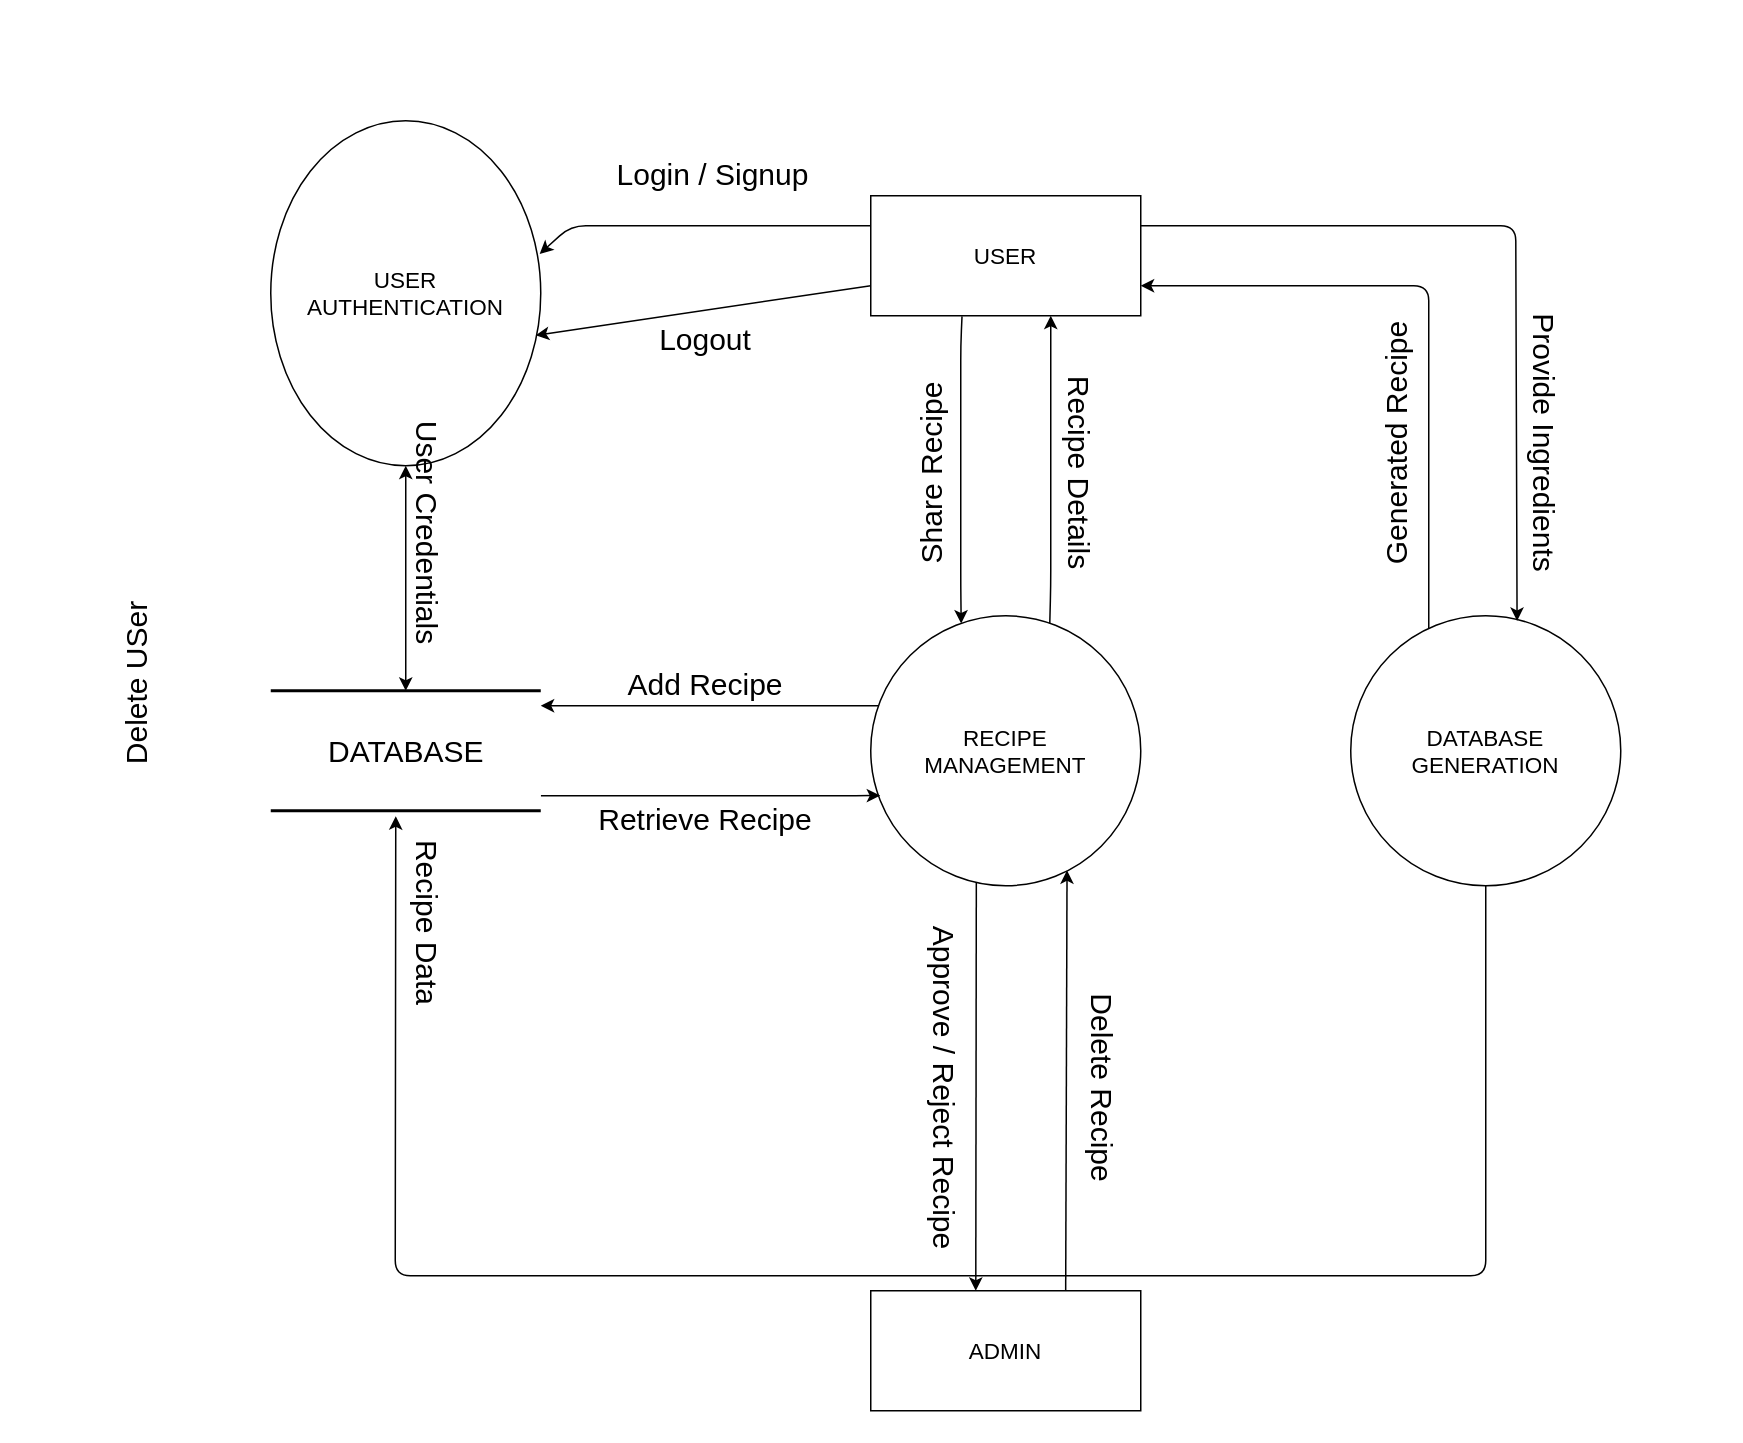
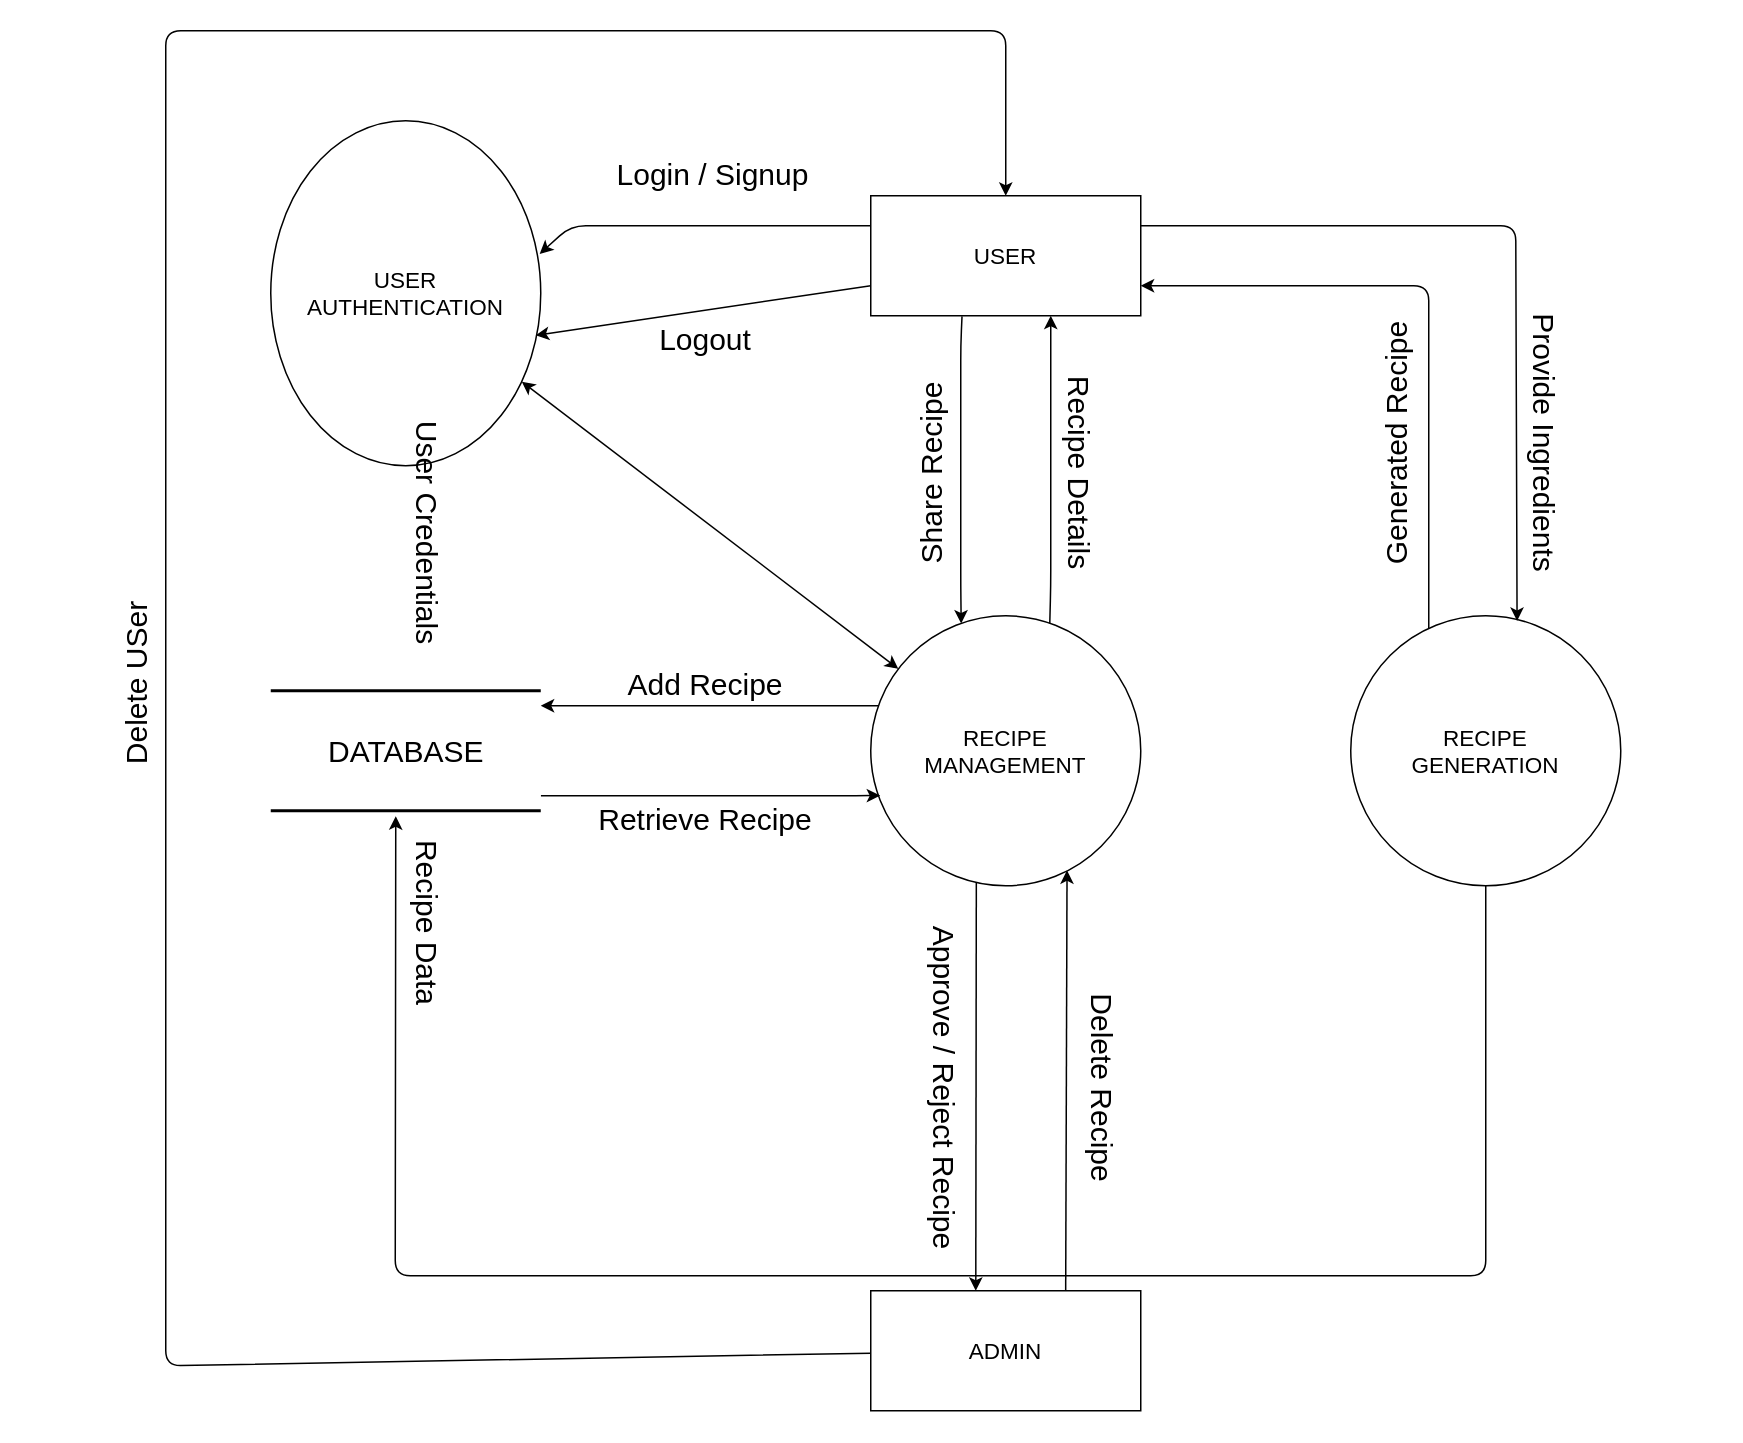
none -> (166, 559)
(406, 578) -> (710, 525)
(1486, 751) -> (1486, 751)
